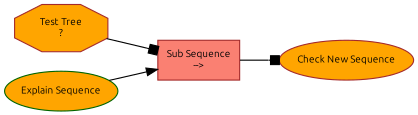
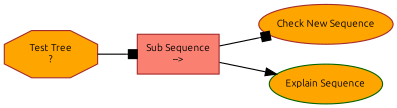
(128, 76) -> (242, 67)
